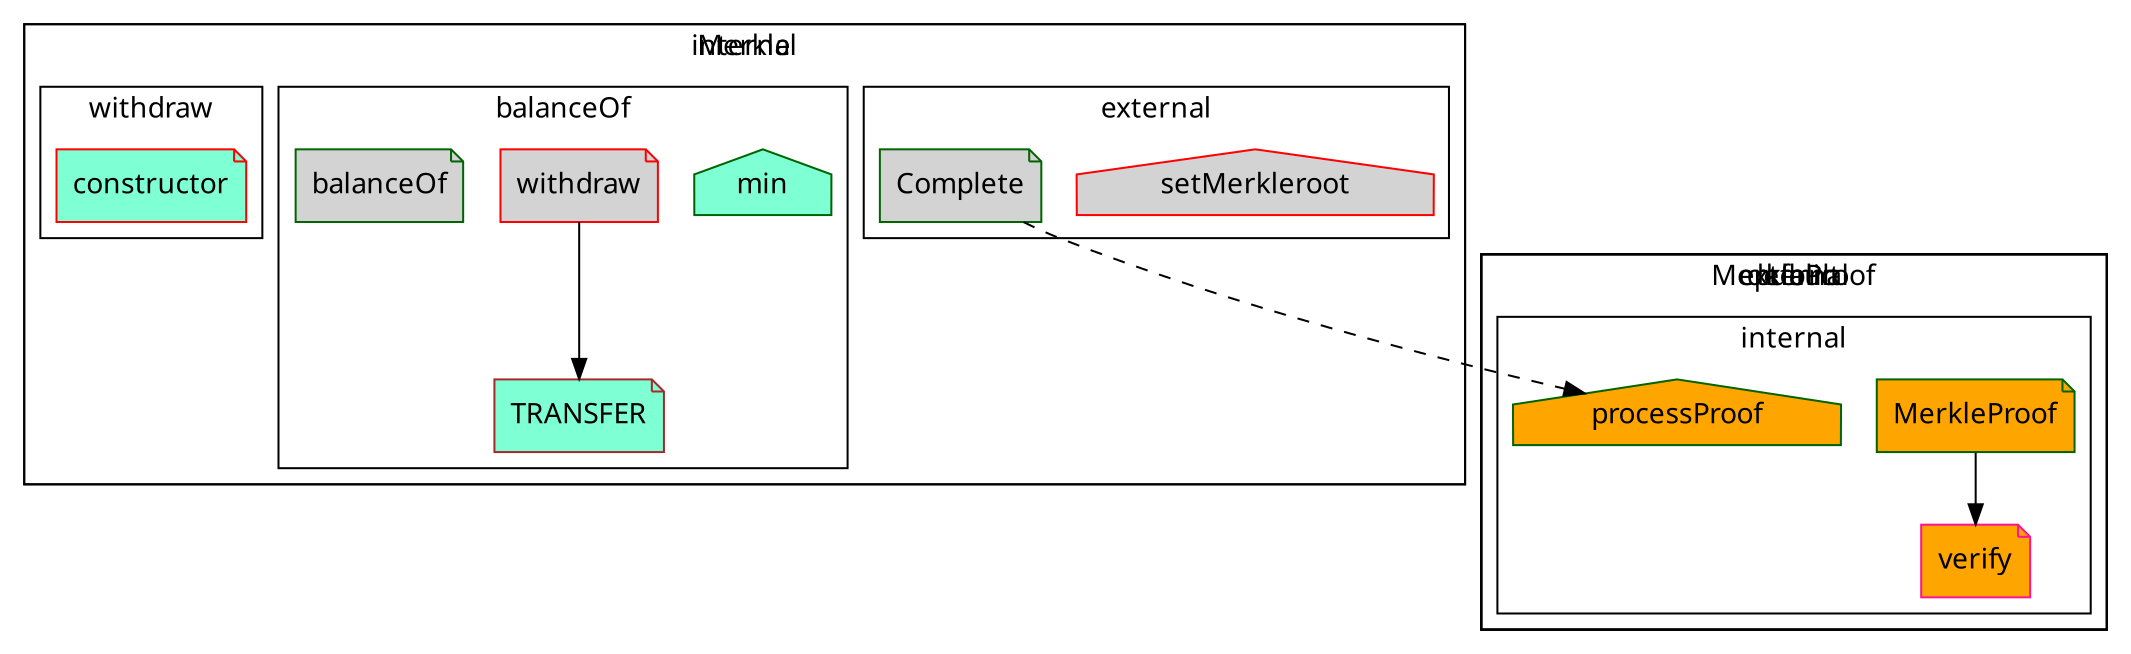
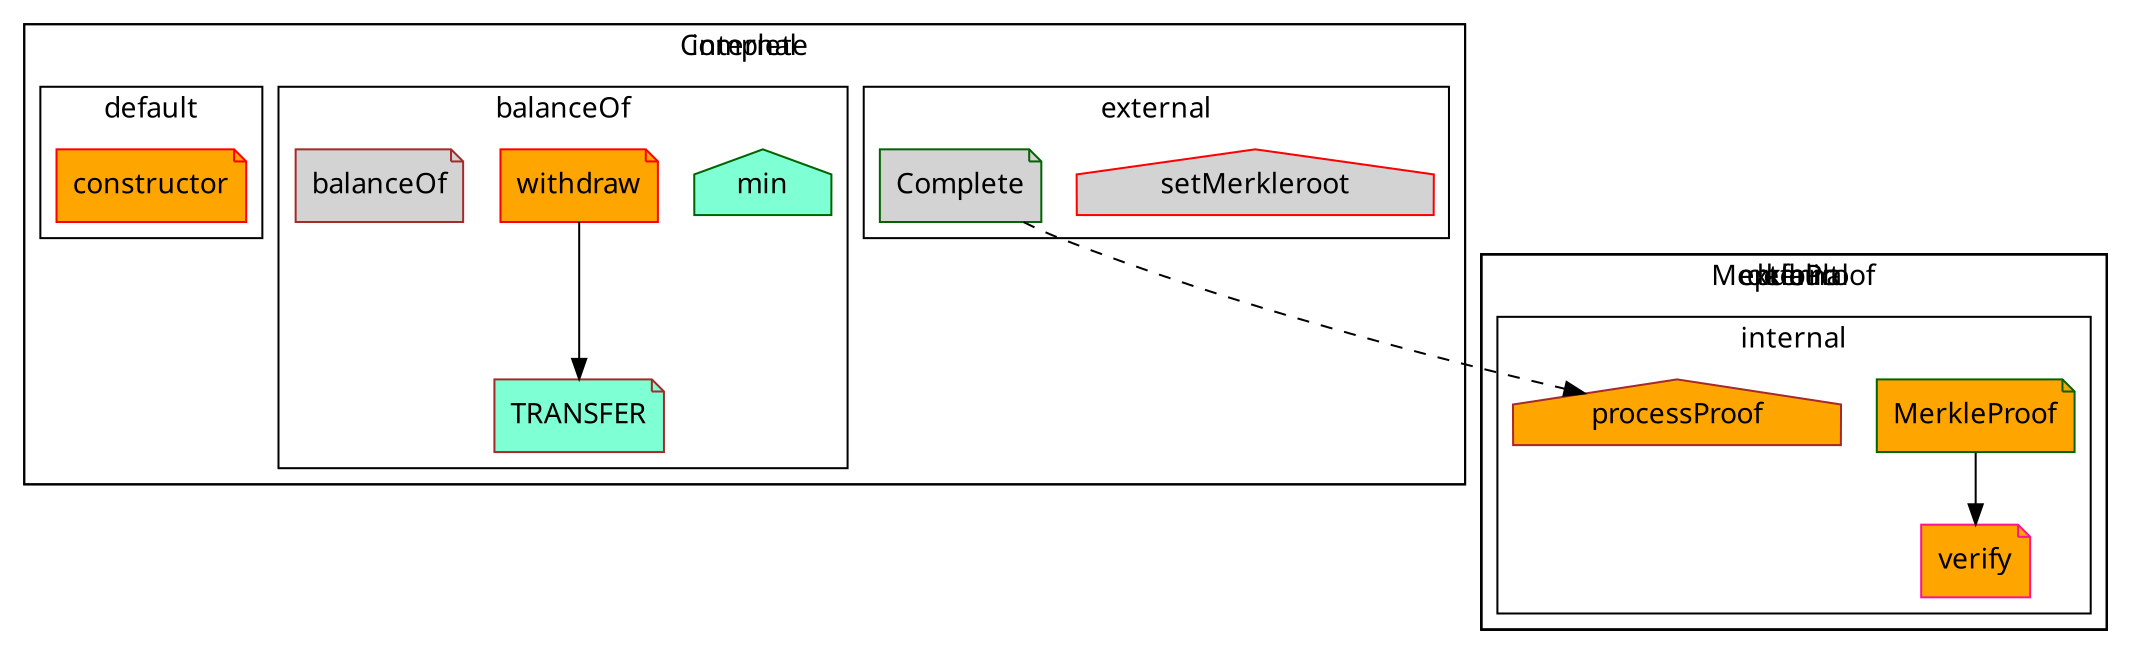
(745, 47) -> (745, 47)
(151, 110) -> (151, 110)
(151, 186) -> (151, 186)
(379, 186) -> (379, 186)
(579, 186) -> (579, 186)
(1677, 416) -> (1677, 416)
